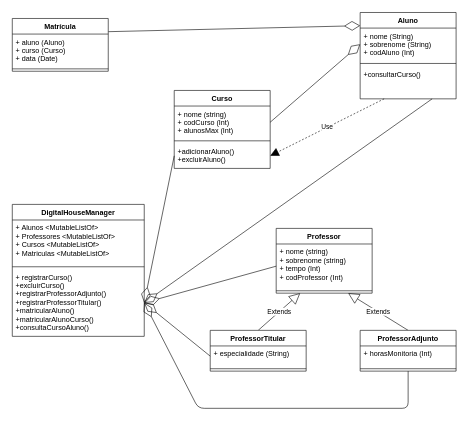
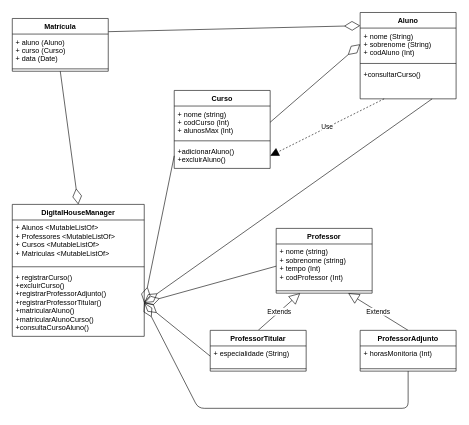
none -> (68, 131)
